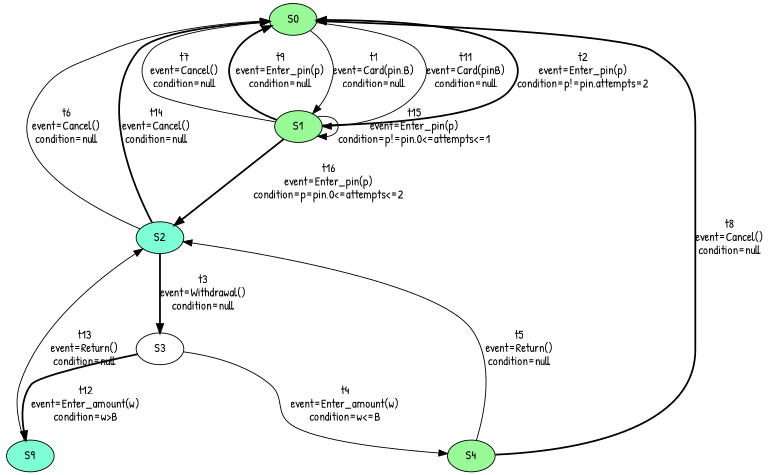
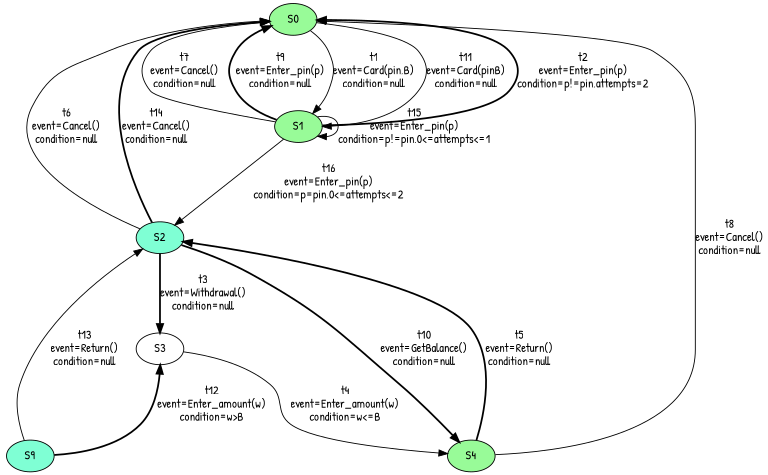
(695, 151) -> (695, 151)
(233, 179) -> (233, 179)
(393, 286) -> (393, 286)
none -> (328, 324)
(60, 373) -> (125, 436)
